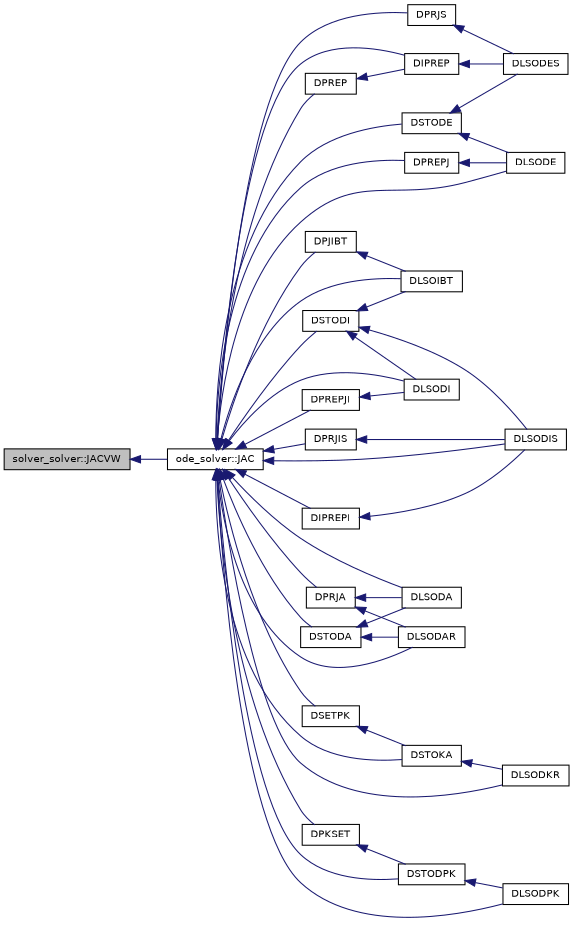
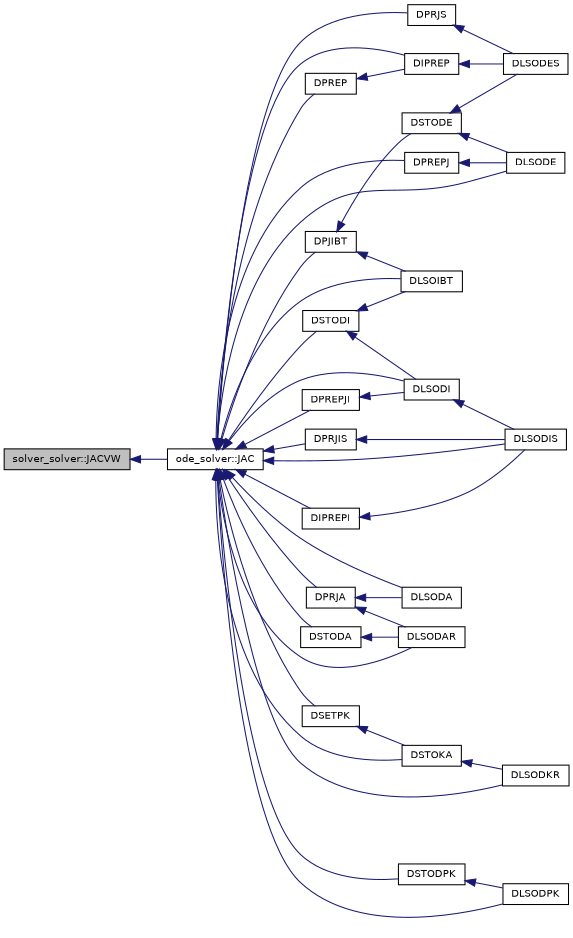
(260, 221) -> (372, 174)
(457, 365) -> (489, 417)
(390, 614) -> none
(331, 835) -> none
